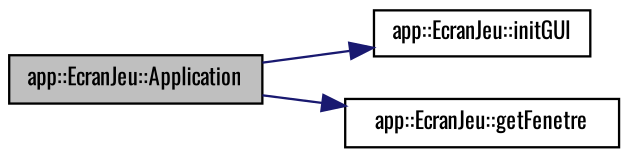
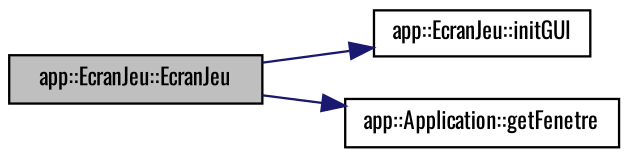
(136, 79) -> (136, 79)
(482, 123) -> (482, 123)
